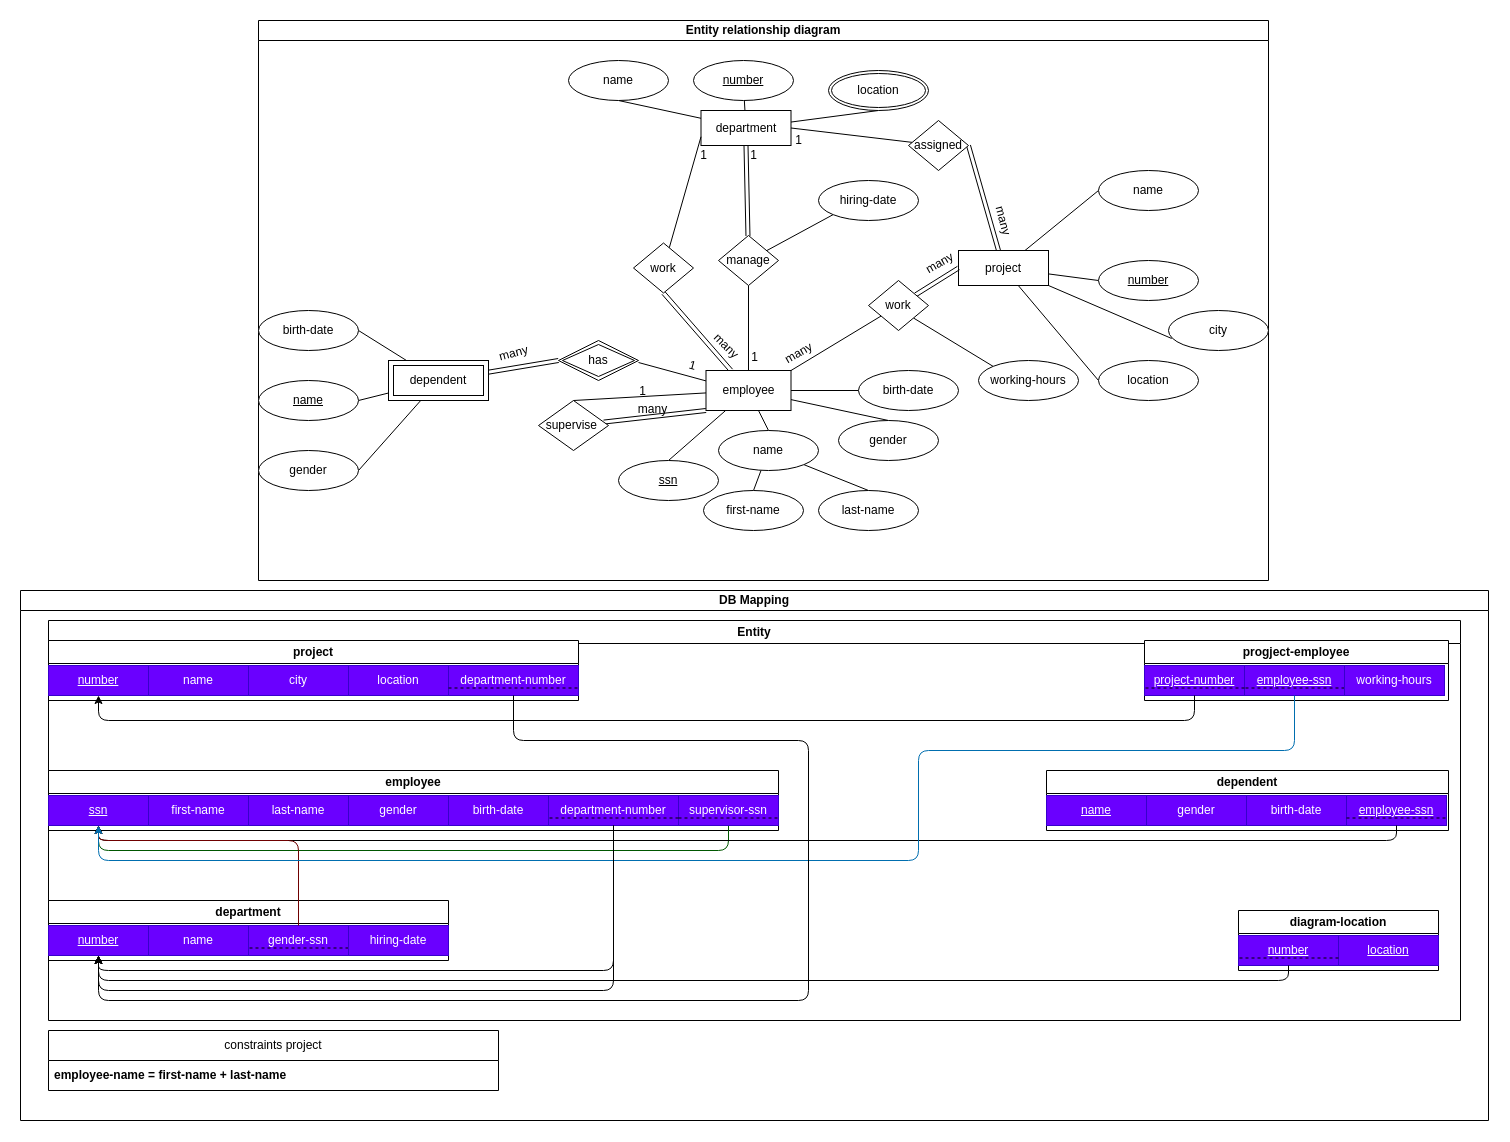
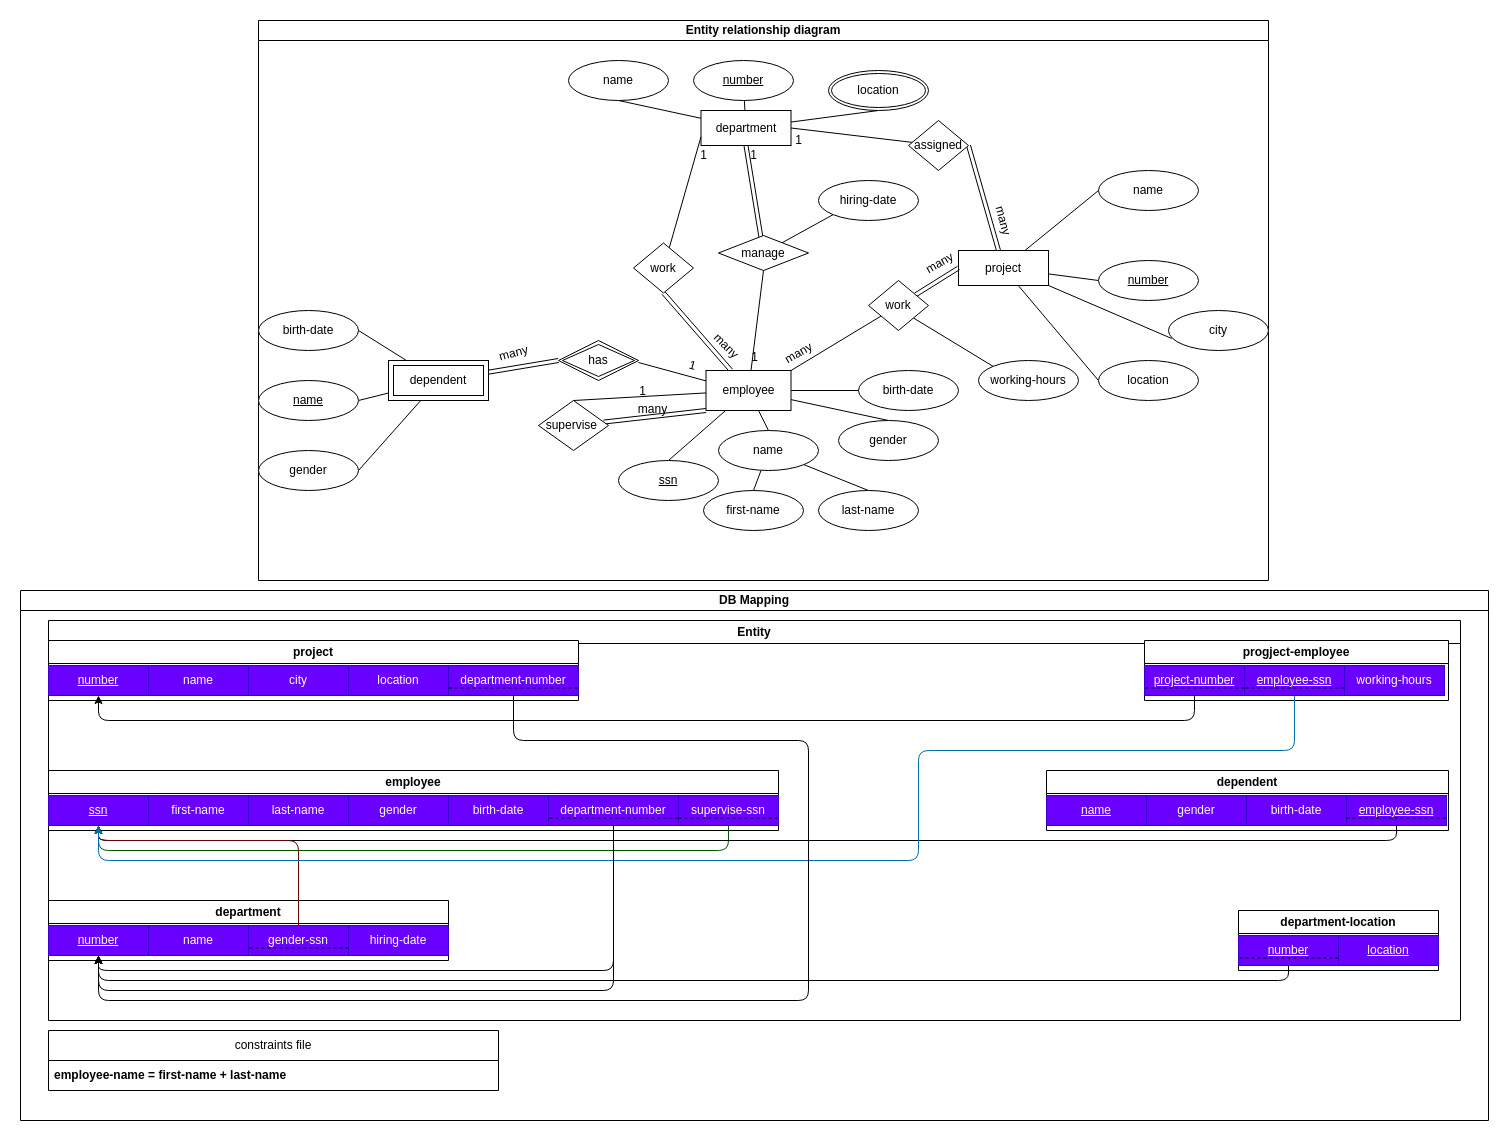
(749, 261) -> (764, 253)
(729, 811) -> (729, 811)
(1339, 923) -> (1339, 923)
(274, 1046) -> (274, 1046)
